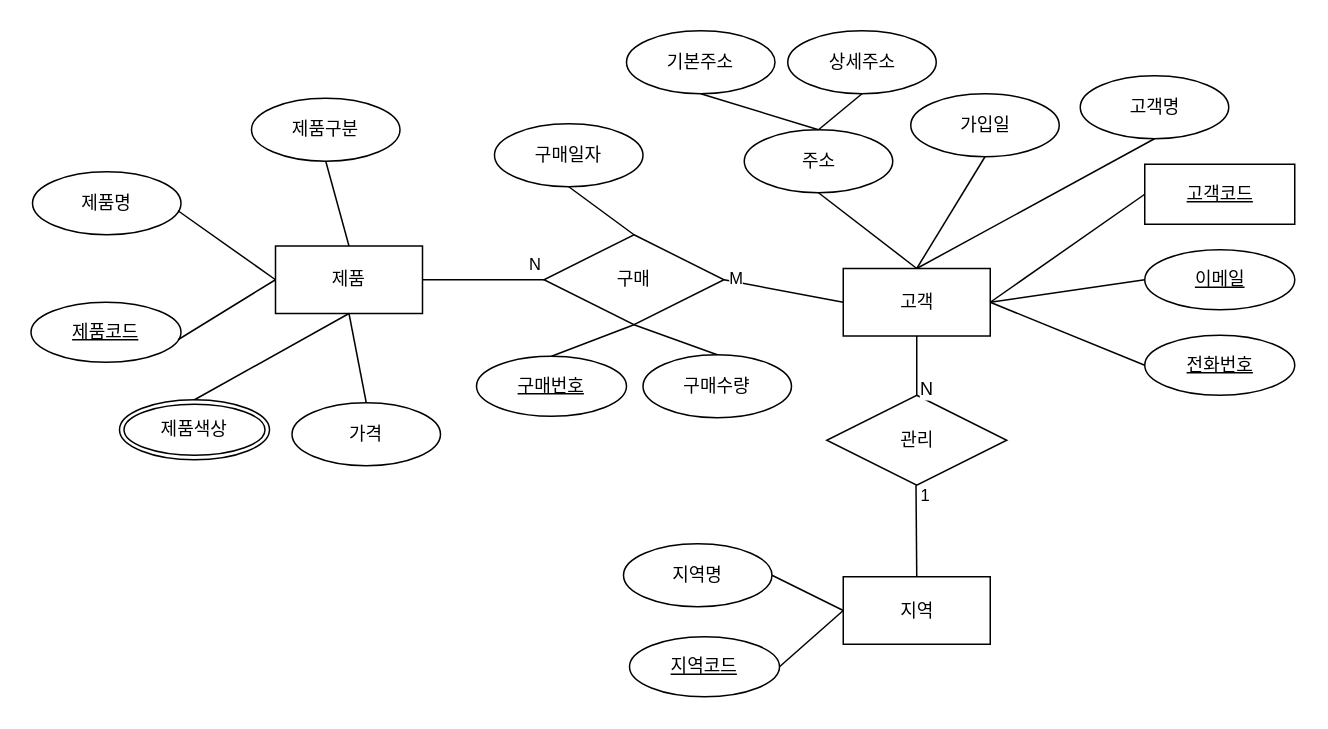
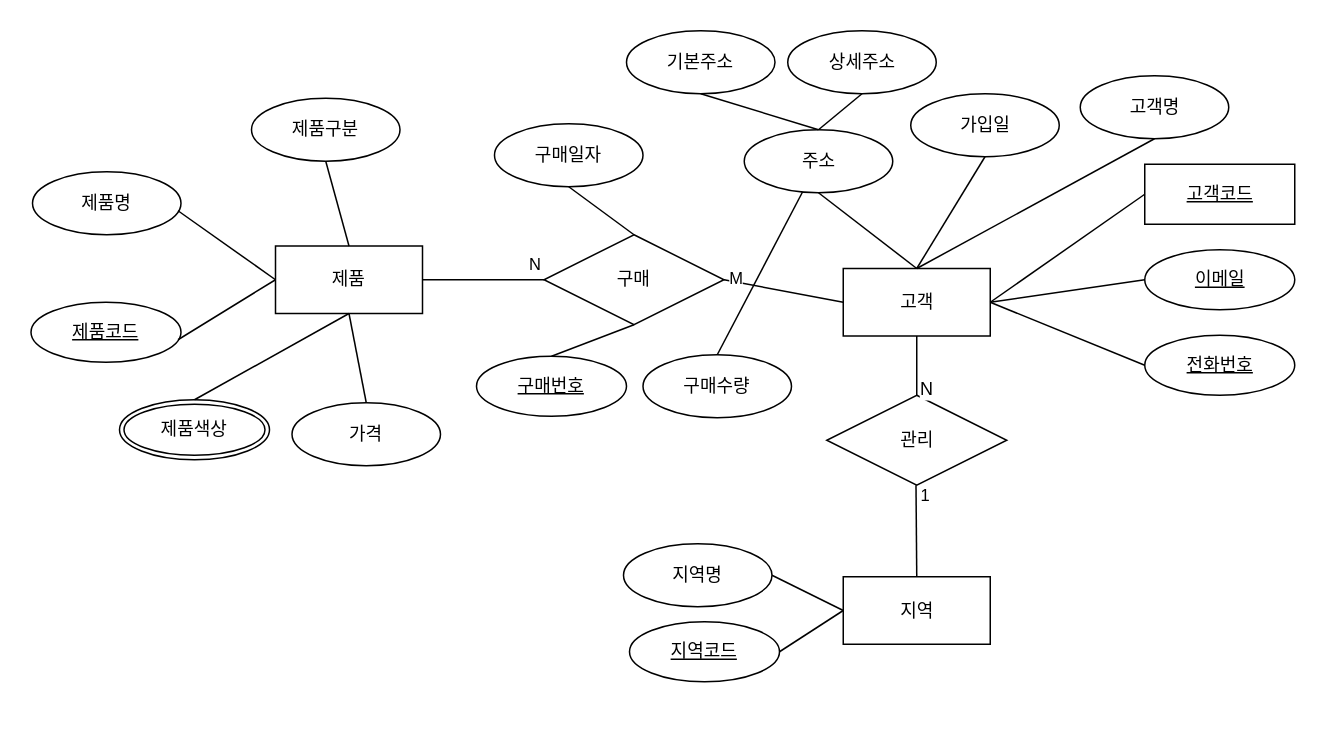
(675, 340) -> (760, 272)
(704, 667) -> (704, 652)
